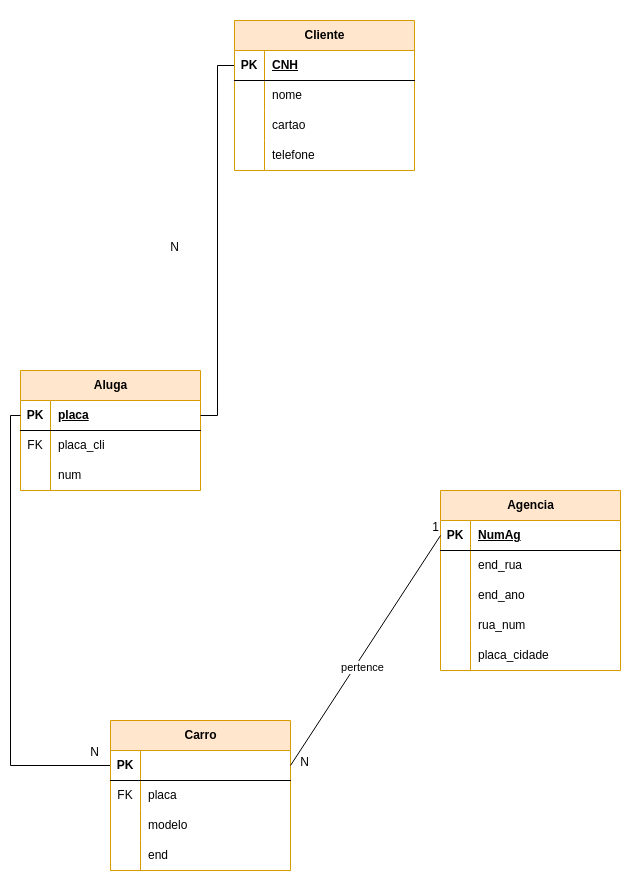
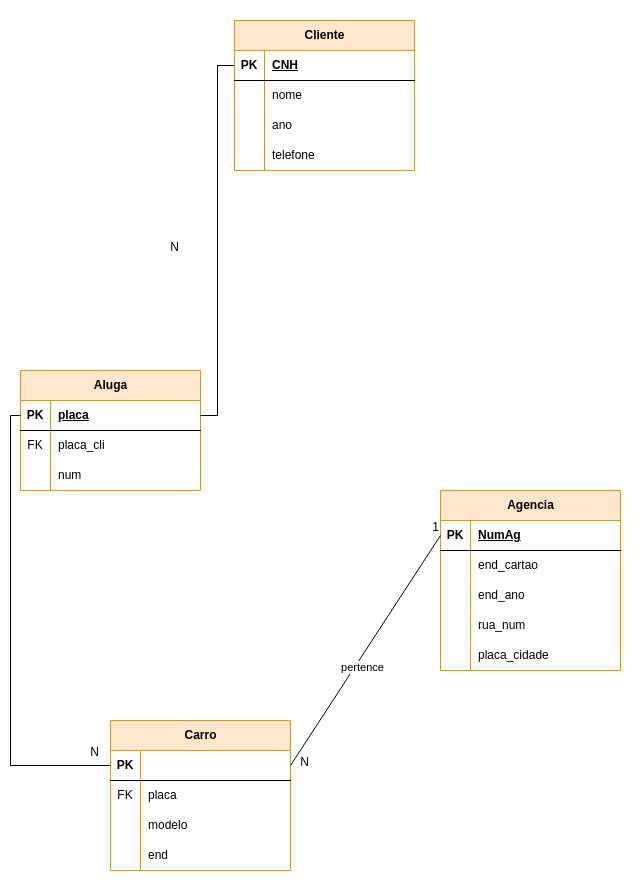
(293, 126) -> (283, 126)
(502, 566) -> (512, 566)
